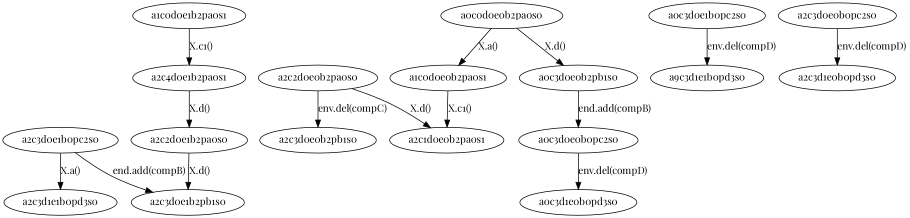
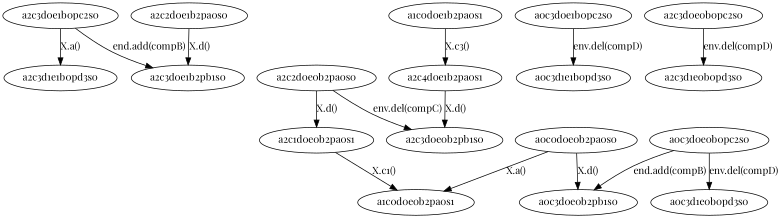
(201, 47) -> (457, 47)
(707, 78) -> (573, 78)
(189, 105) -> (445, 105)
(448, 105) -> (363, 169)
(578, 105) -> (636, 165)
